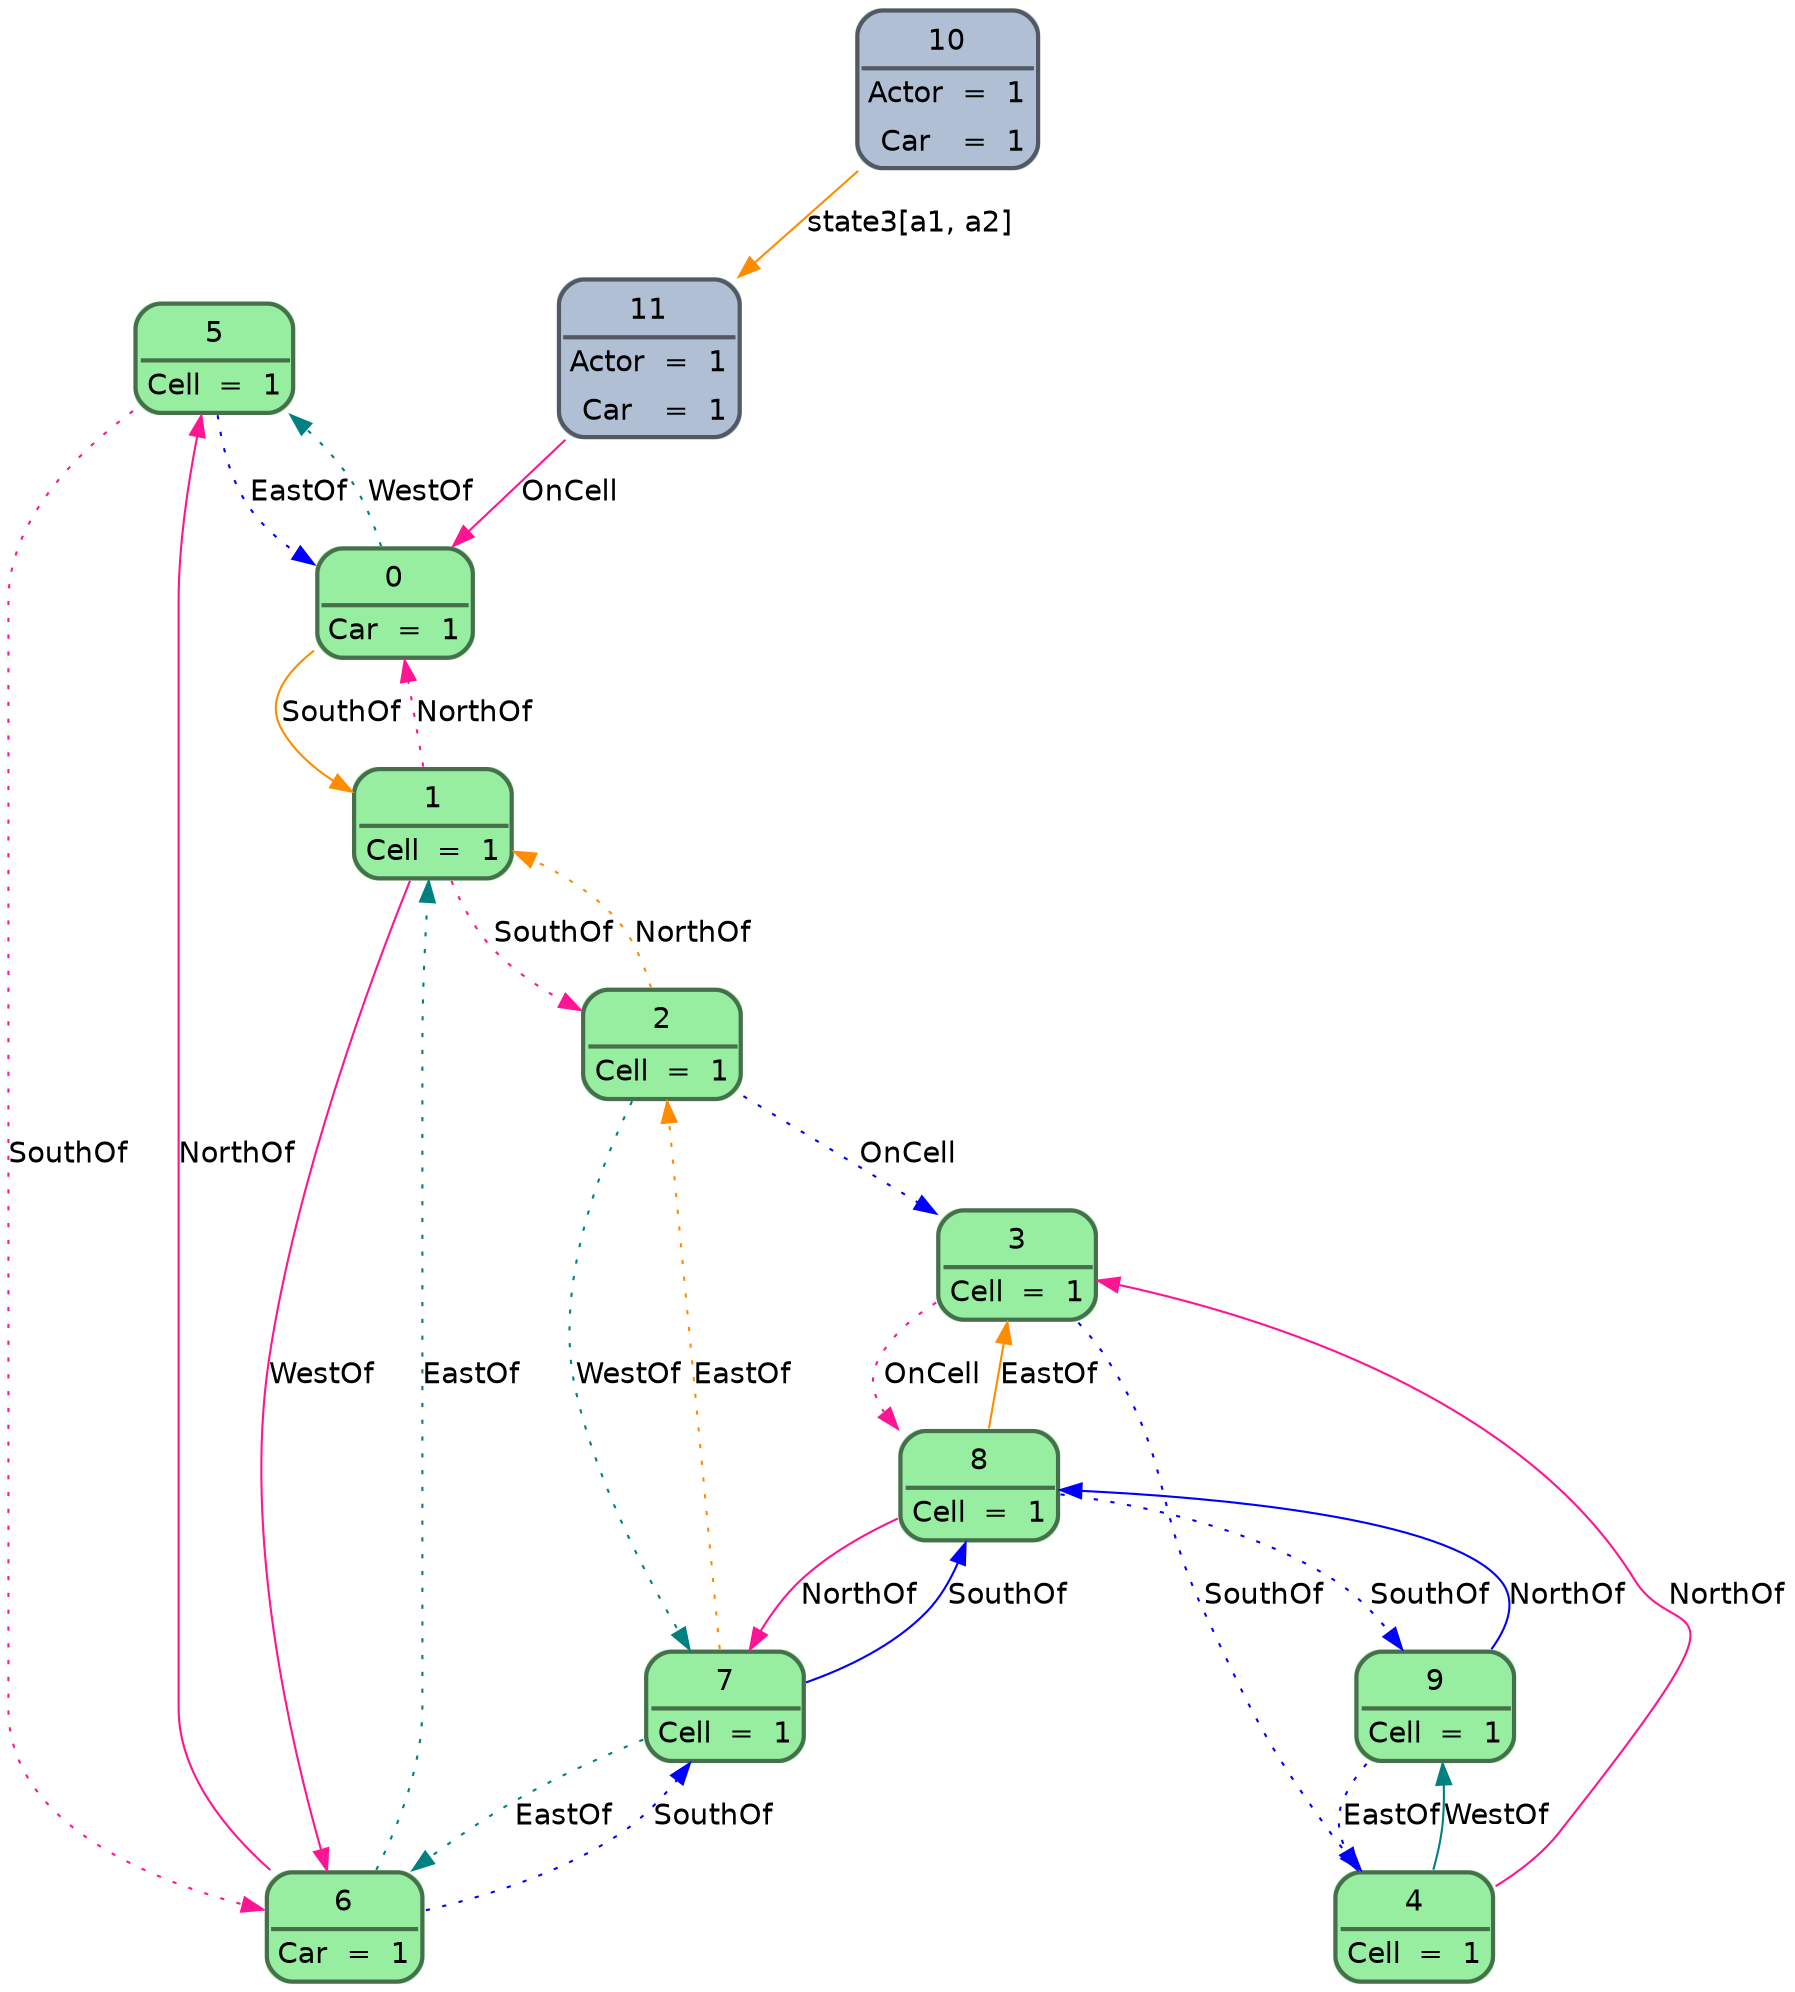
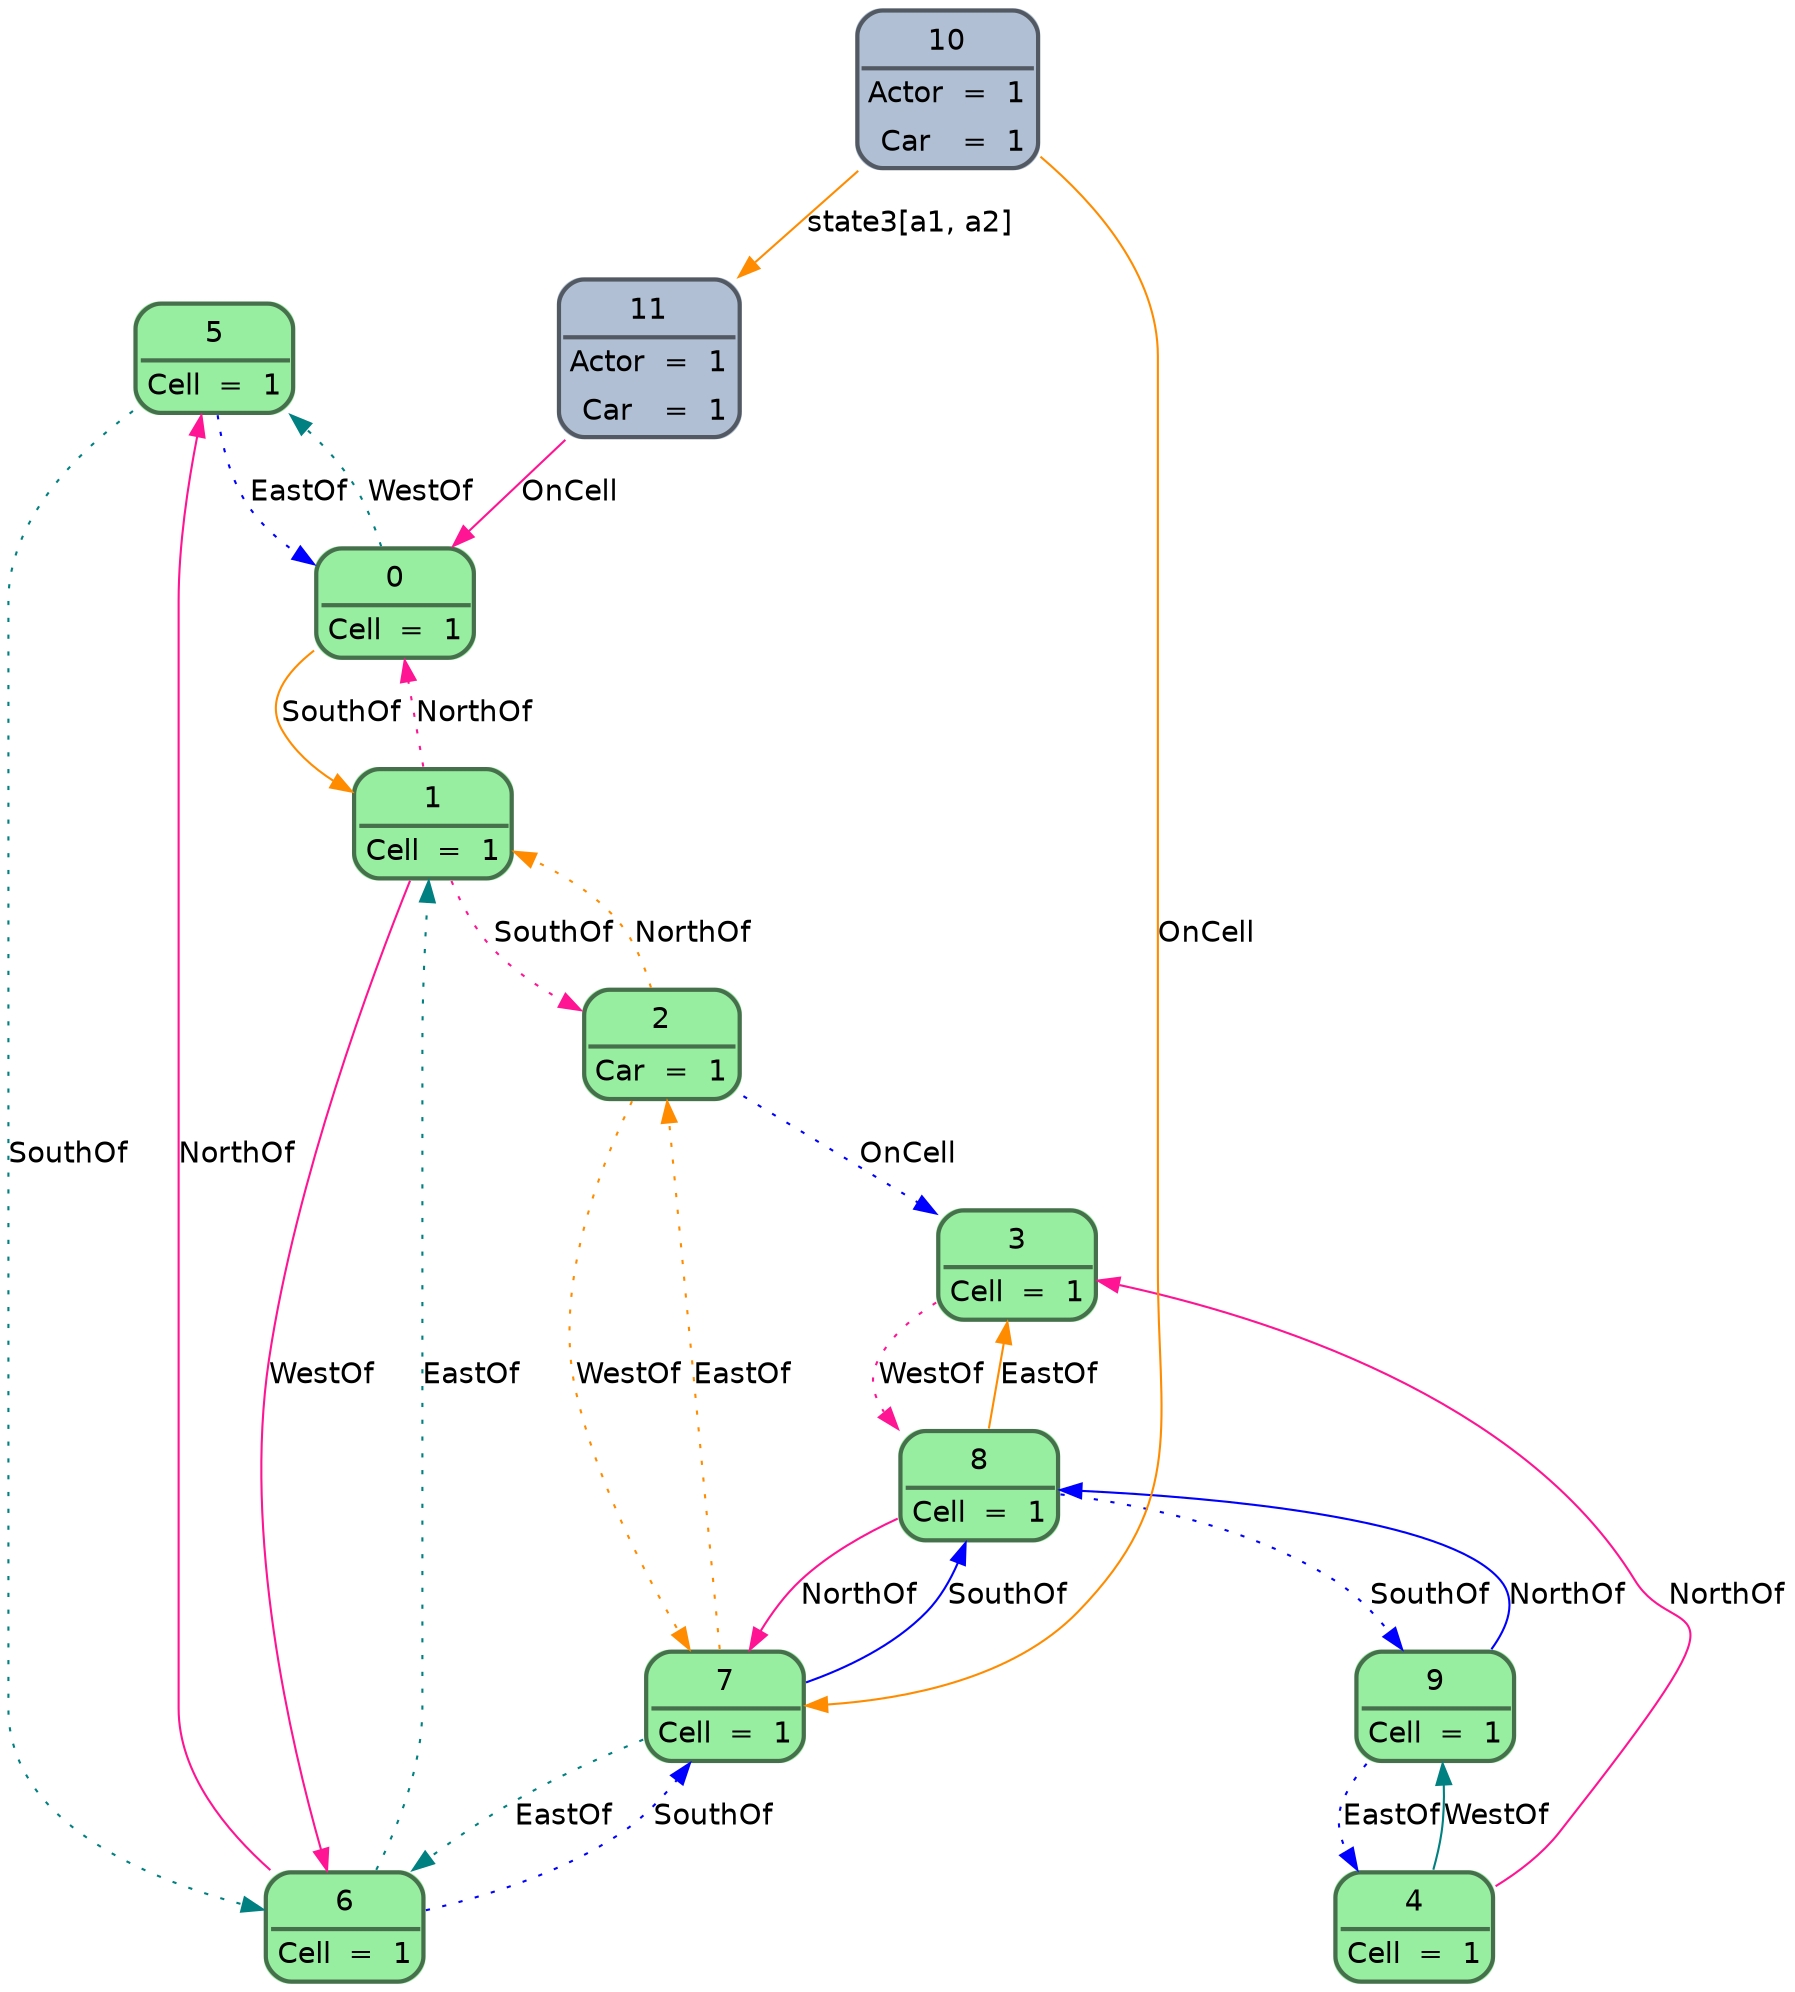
(354, 630) -> (355, 630)
none -> (1158, 1013)
(622, 1072) -> (621, 1072)
(8, 1201) -> (8, 1201)
(573, 1372) -> (573, 1372)
(932, 1375) -> (932, 1375)
(1197, 1595) -> none
(304, 1954) -> (305, 1954)
